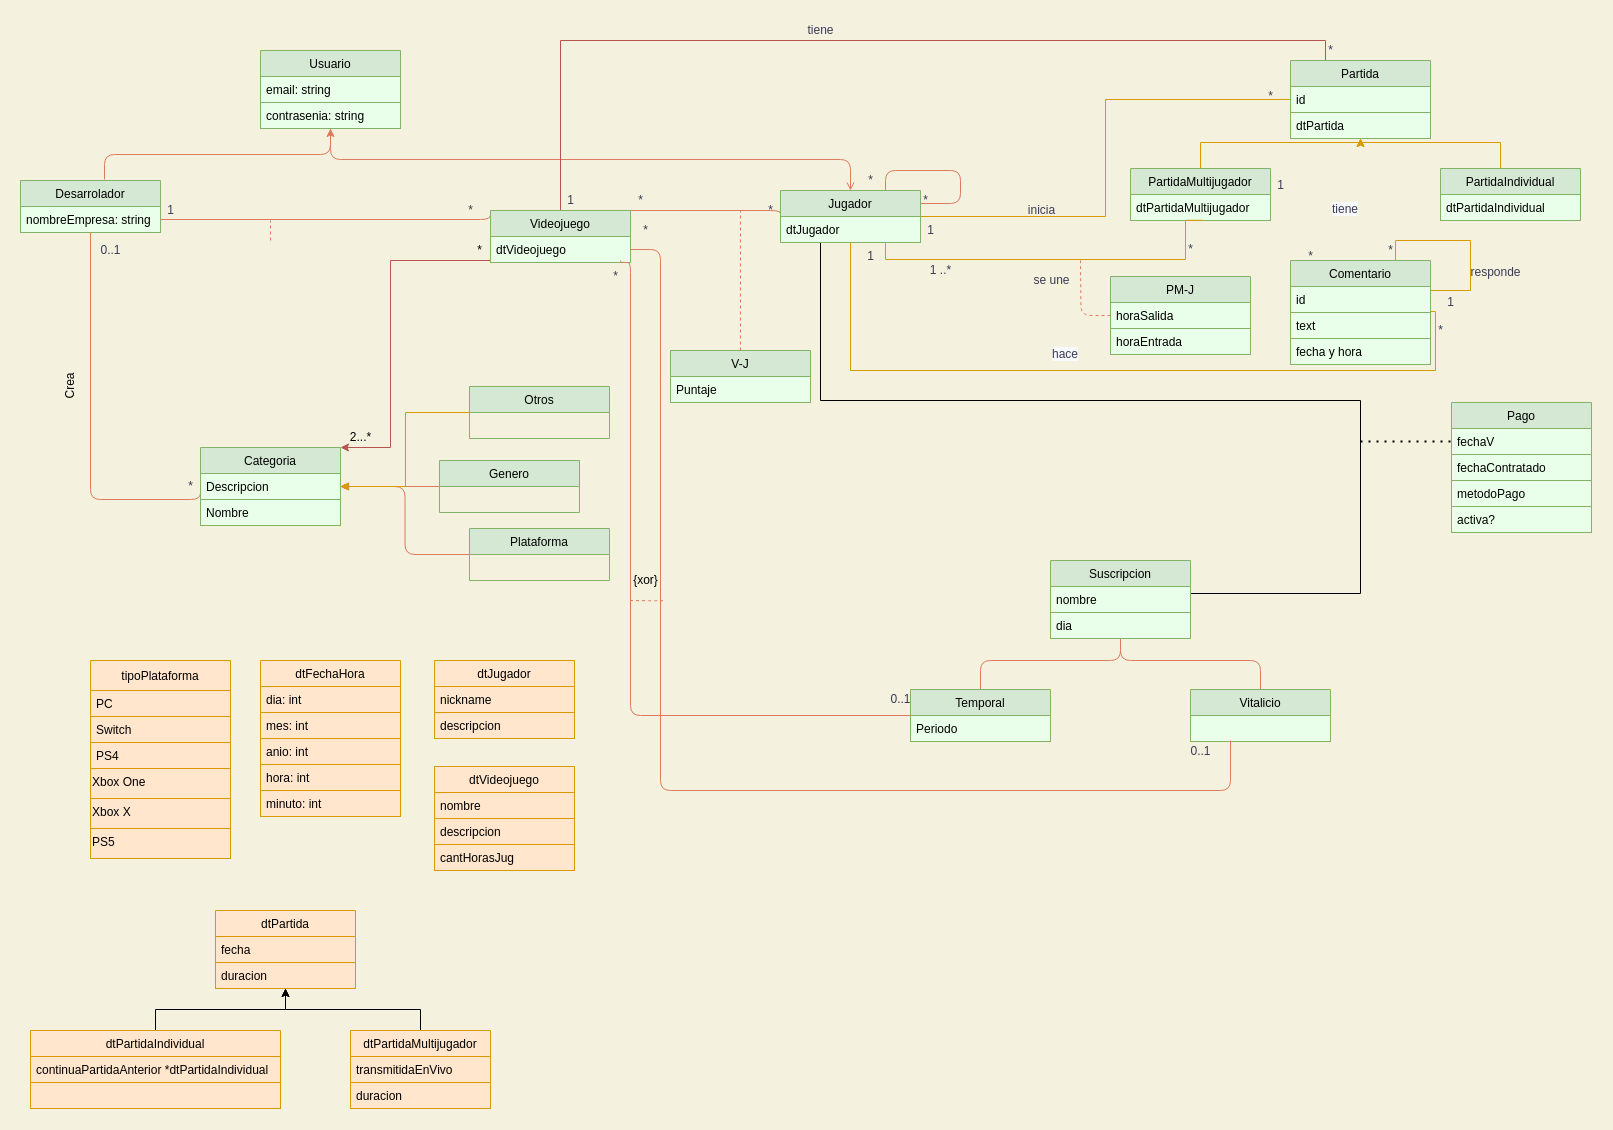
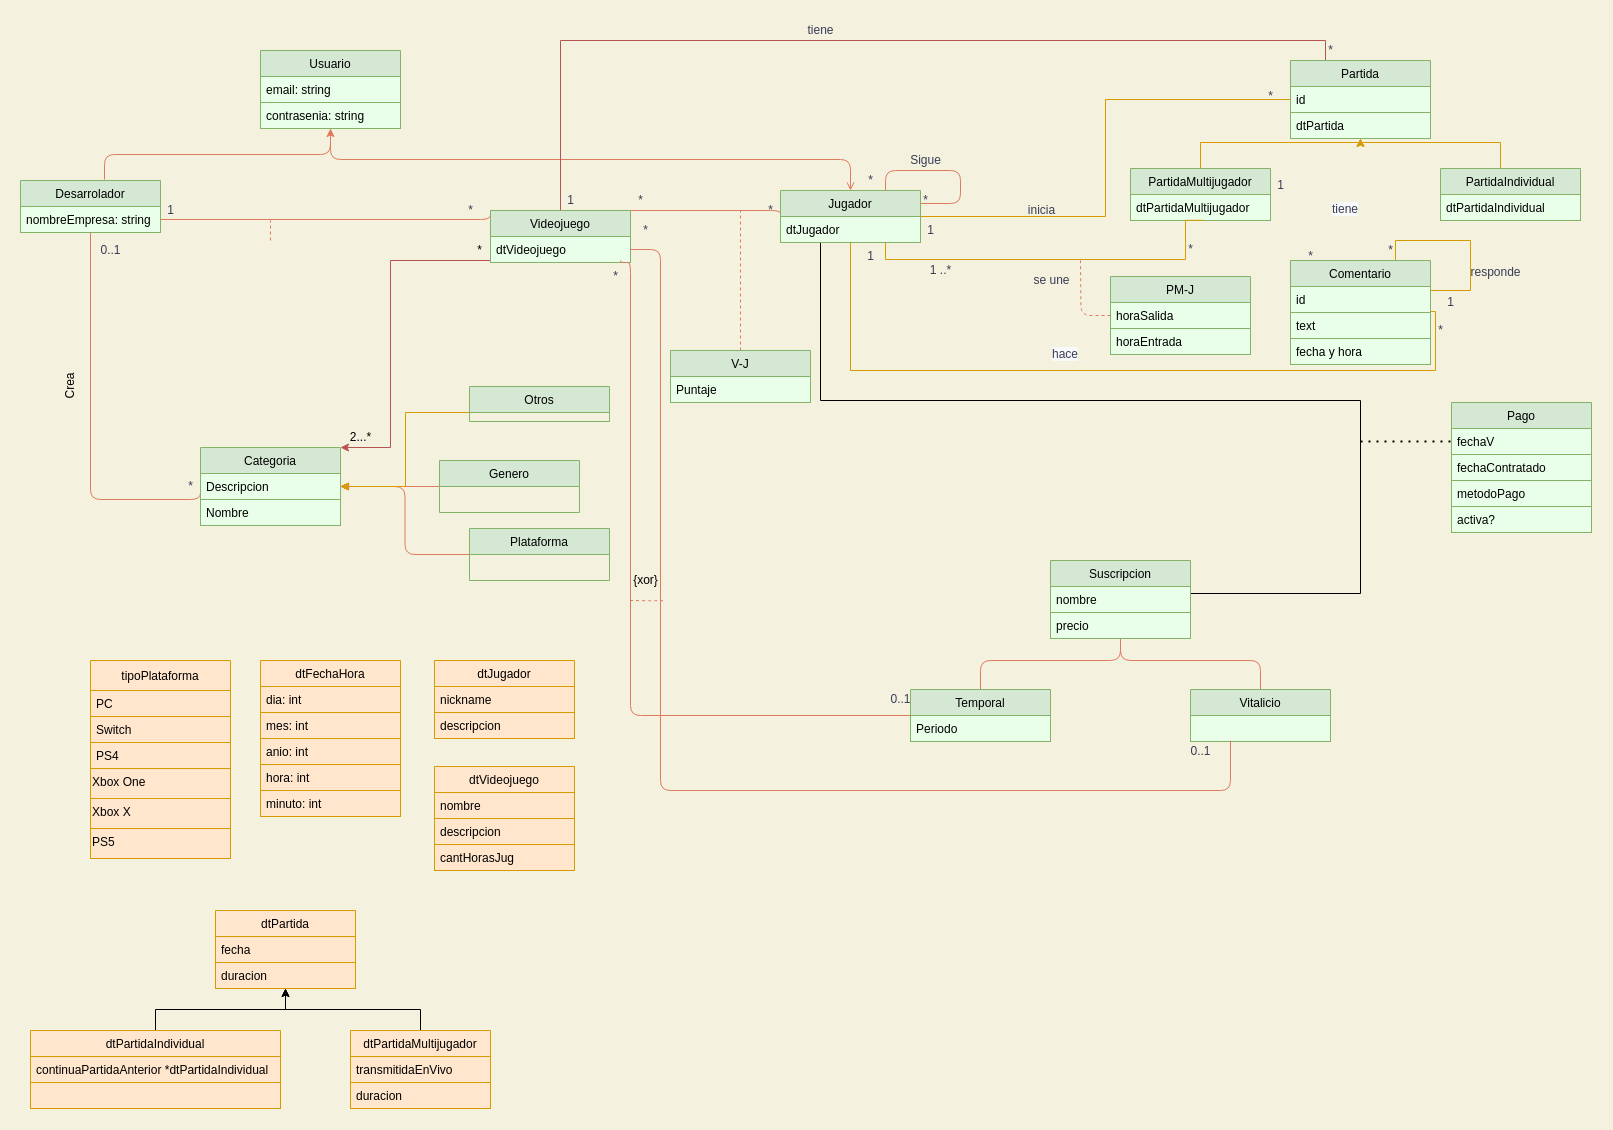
none -> (926, 161)
(540, 413) -> (540, 404)
(1065, 626) -> (1075, 626)
